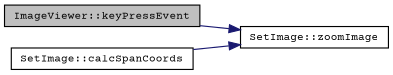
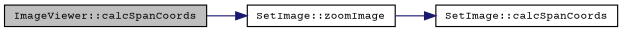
(102, 16) -> (106, 16)
(211, 48) -> (410, 16)
